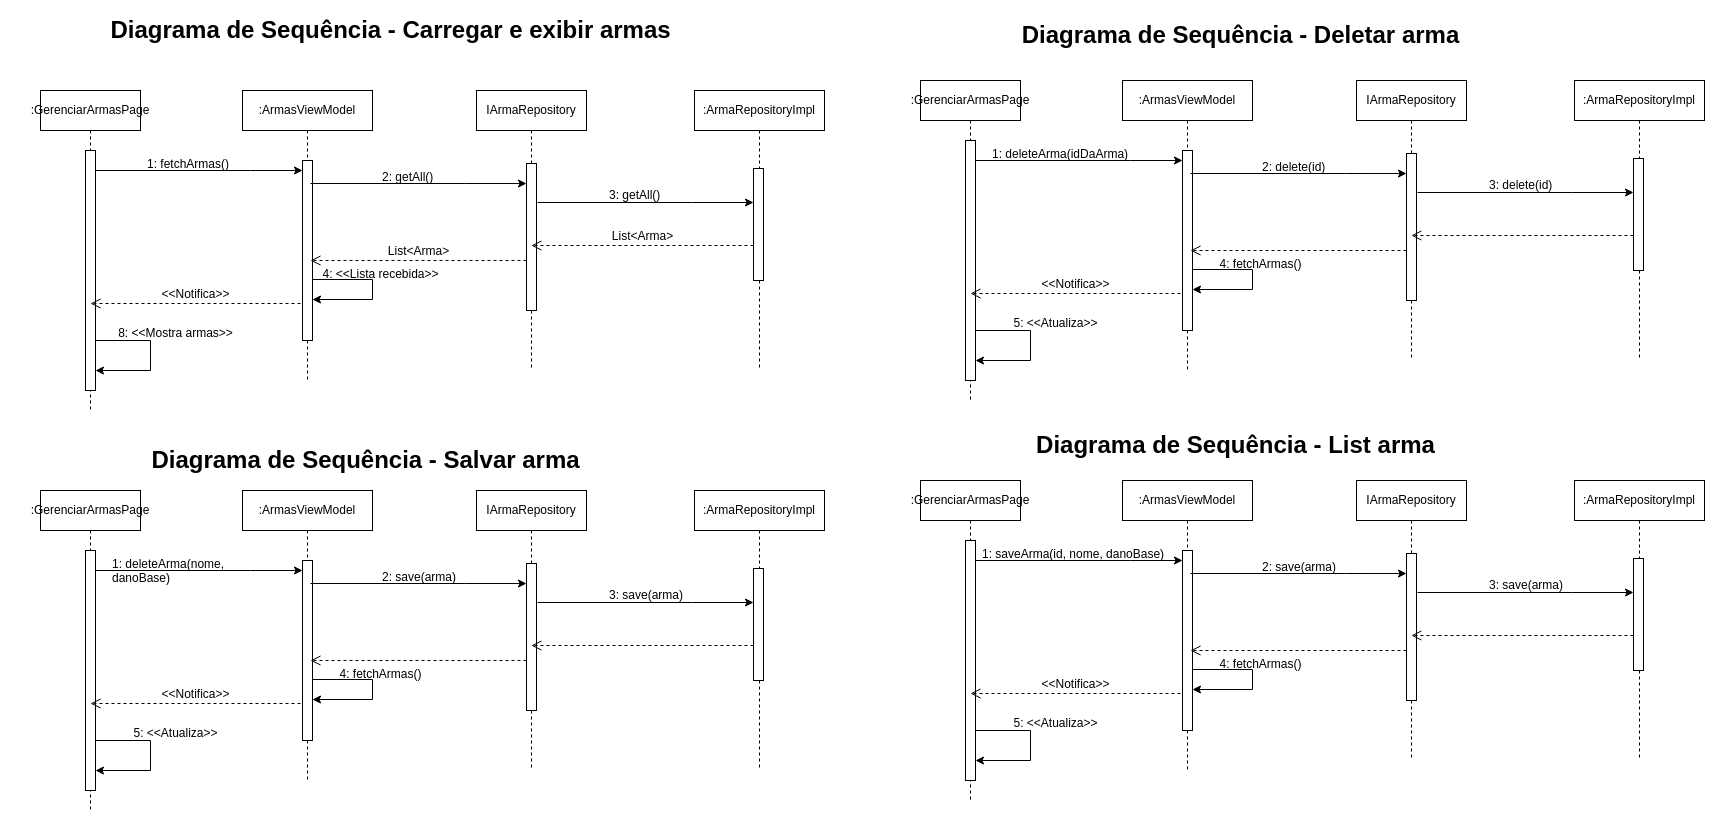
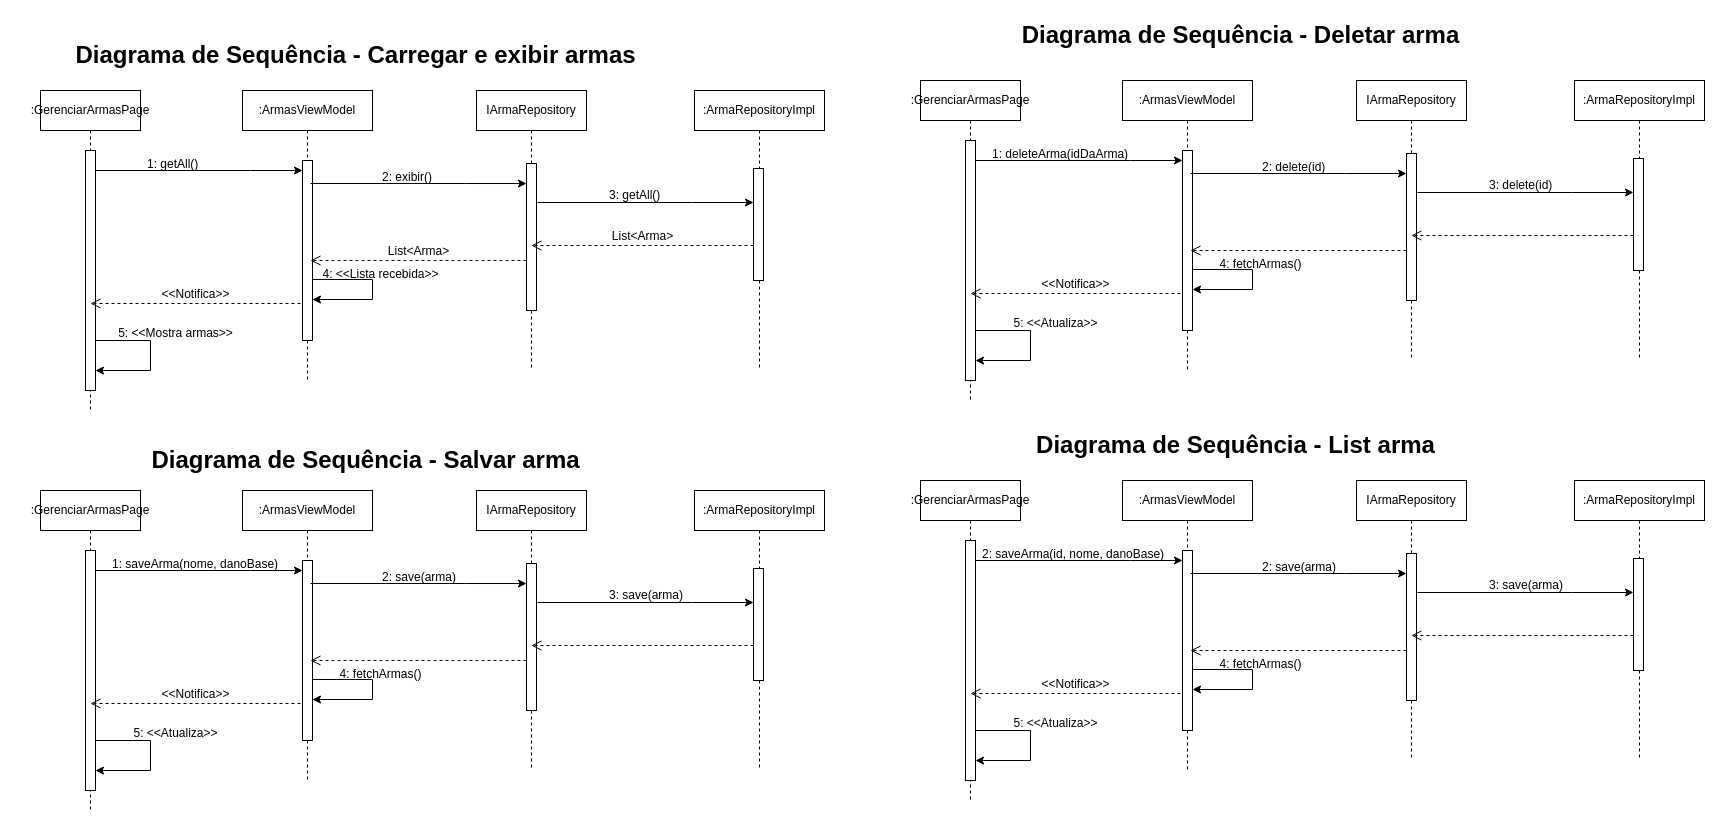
(391, 31) -> (356, 56)
(195, 165) -> (178, 165)
(413, 178) -> (413, 178)
(176, 334) -> (176, 334)
(1074, 562) -> (1074, 562)
(199, 572) -> (197, 565)
